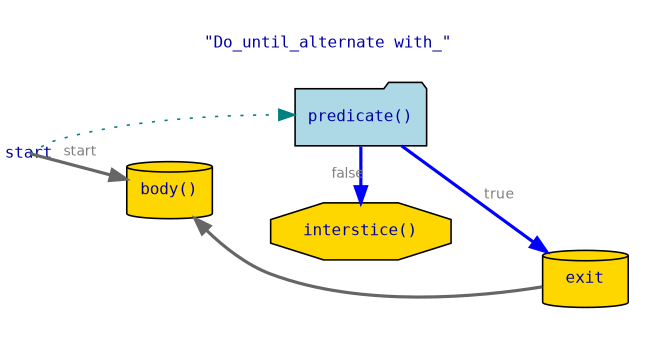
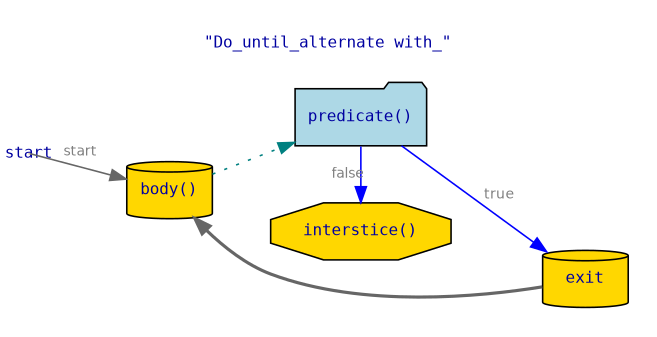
(152, 122) -> (246, 161)
(71, 164) -> (71, 164)
(361, 166) -> (361, 166)
(468, 194) -> (468, 194)
